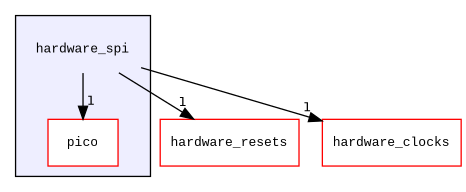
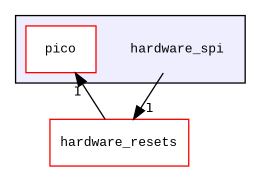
(83, 90) -> (94, 102)
(392, 143) -> none
